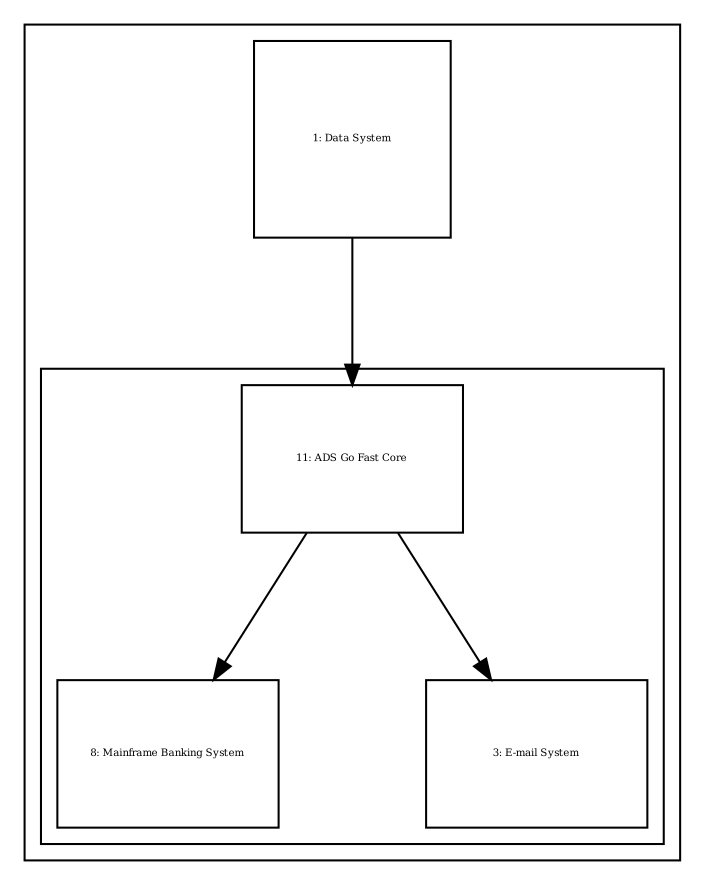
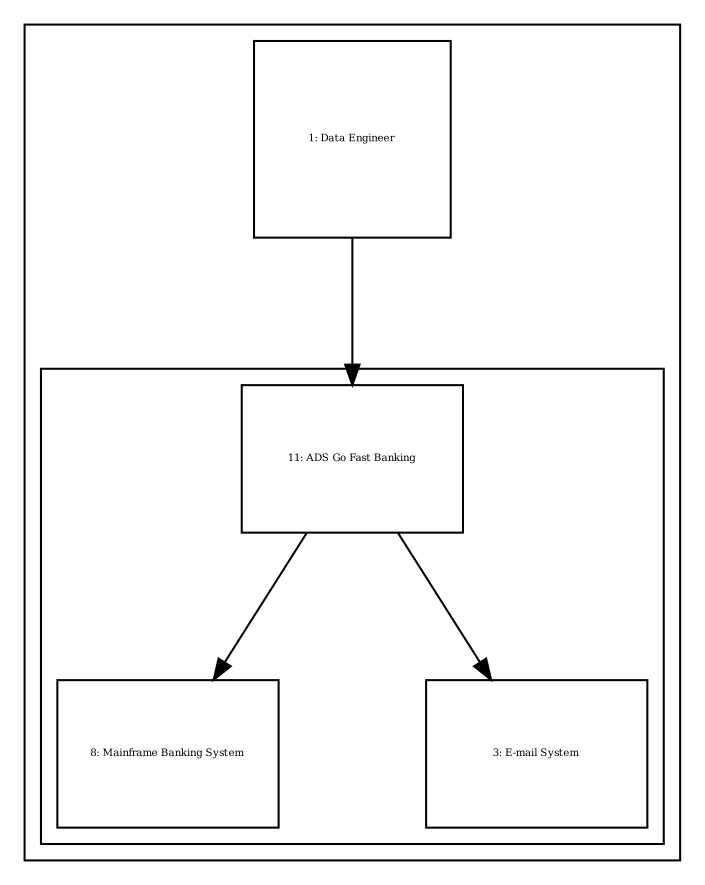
(352, 139) -> (352, 139)
(352, 459) -> (352, 459)
